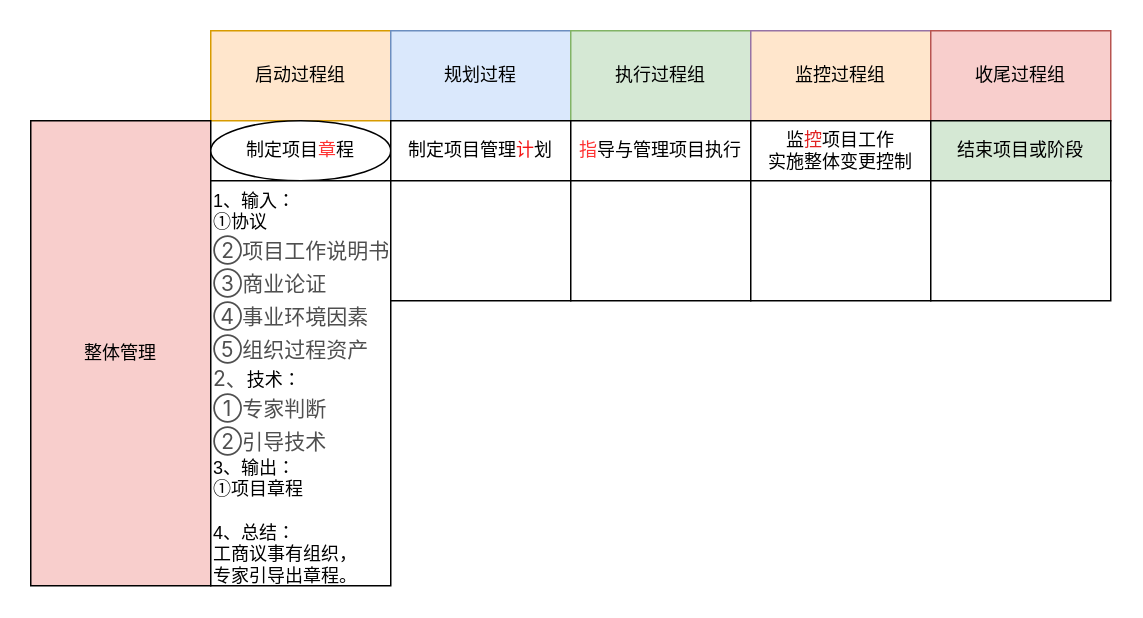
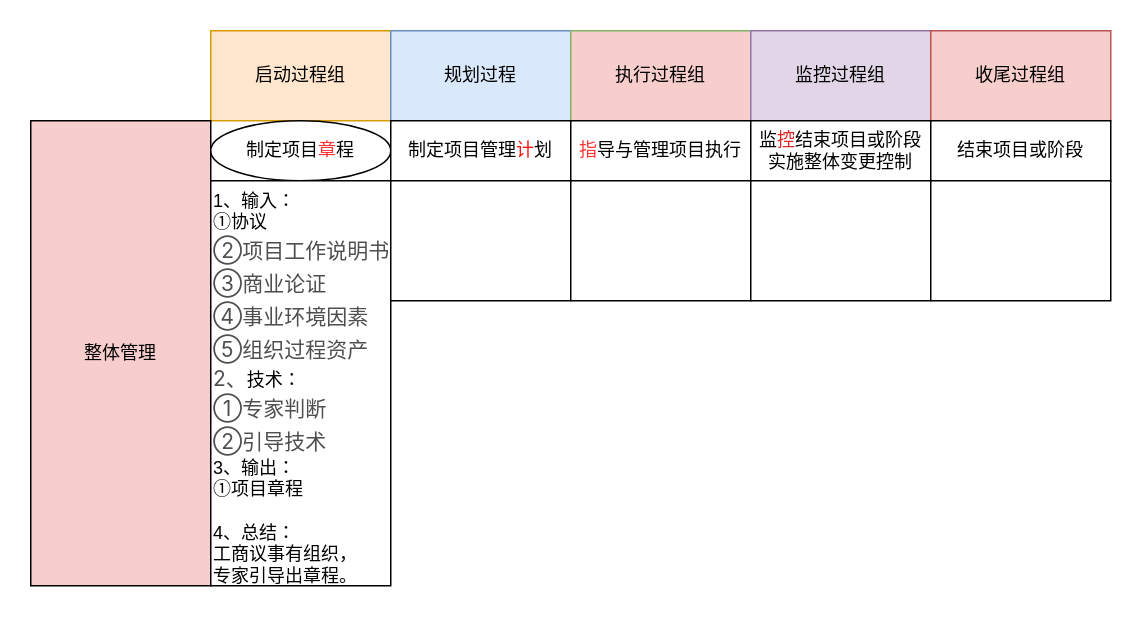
(661, 76) -> (661, 76)
(841, 76) -> (841, 76)
(841, 151) -> (841, 151)
(1021, 151) -> (1021, 151)
